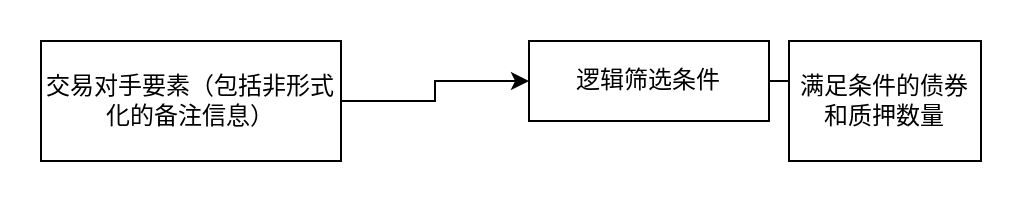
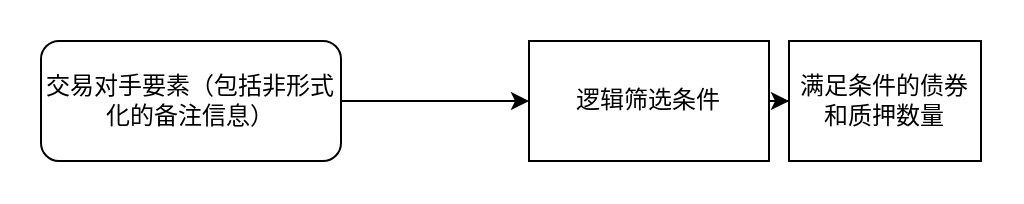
(649, 81) -> (649, 101)
(191, 101) -> (191, 101)
